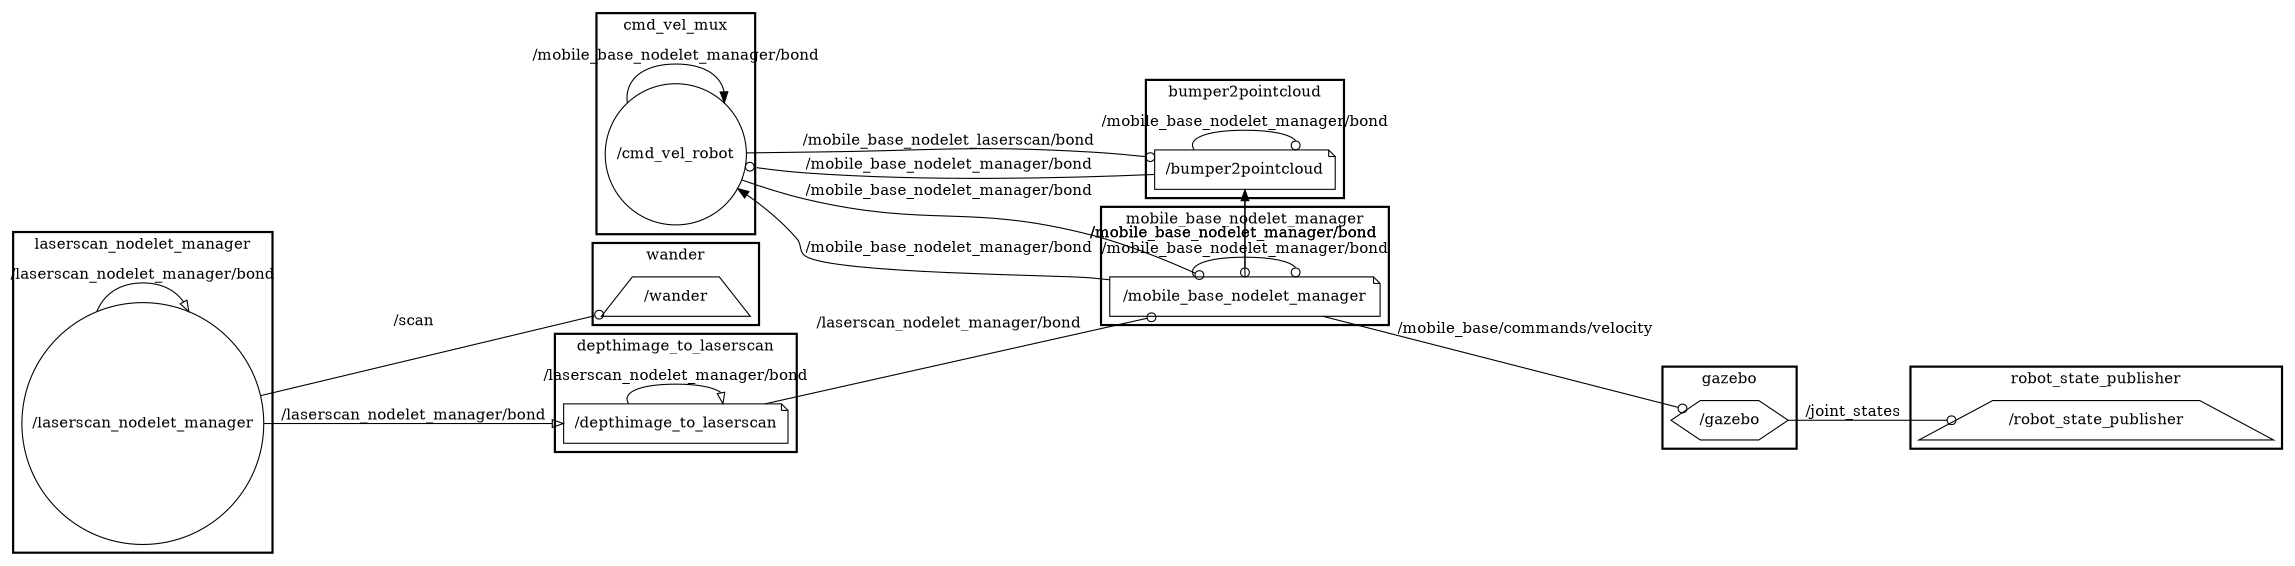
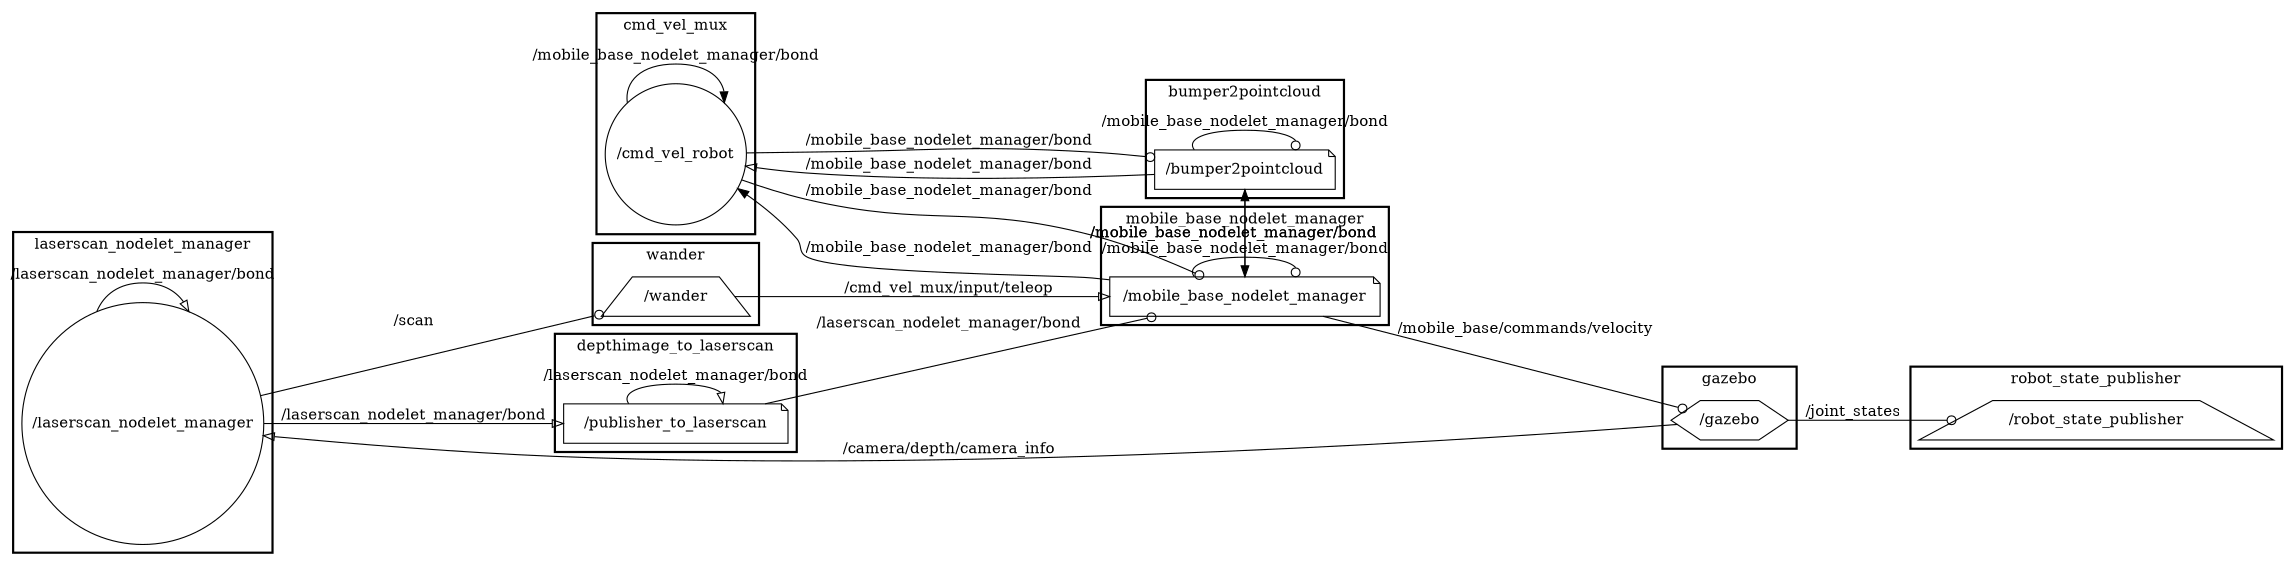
(949, 141) -> (949, 141)
(955, 178) -> (955, 178)
(1245, 229) -> (1245, 229)
none -> (917, 297)
(676, 424) -> (676, 424)
none -> (976, 459)
